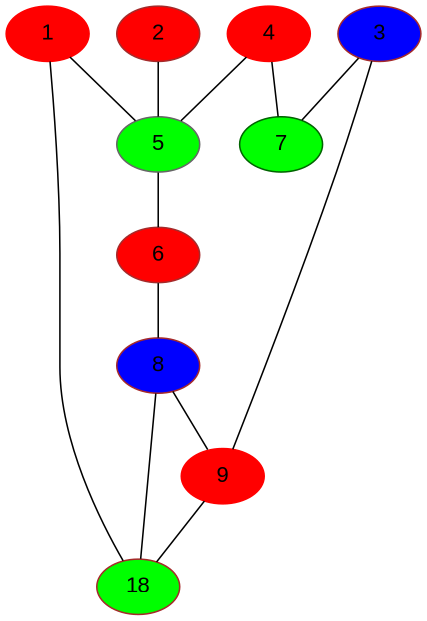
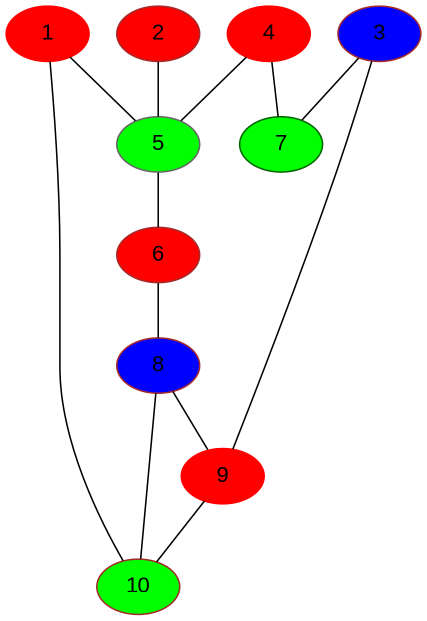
(138, 587) -> (138, 587)
